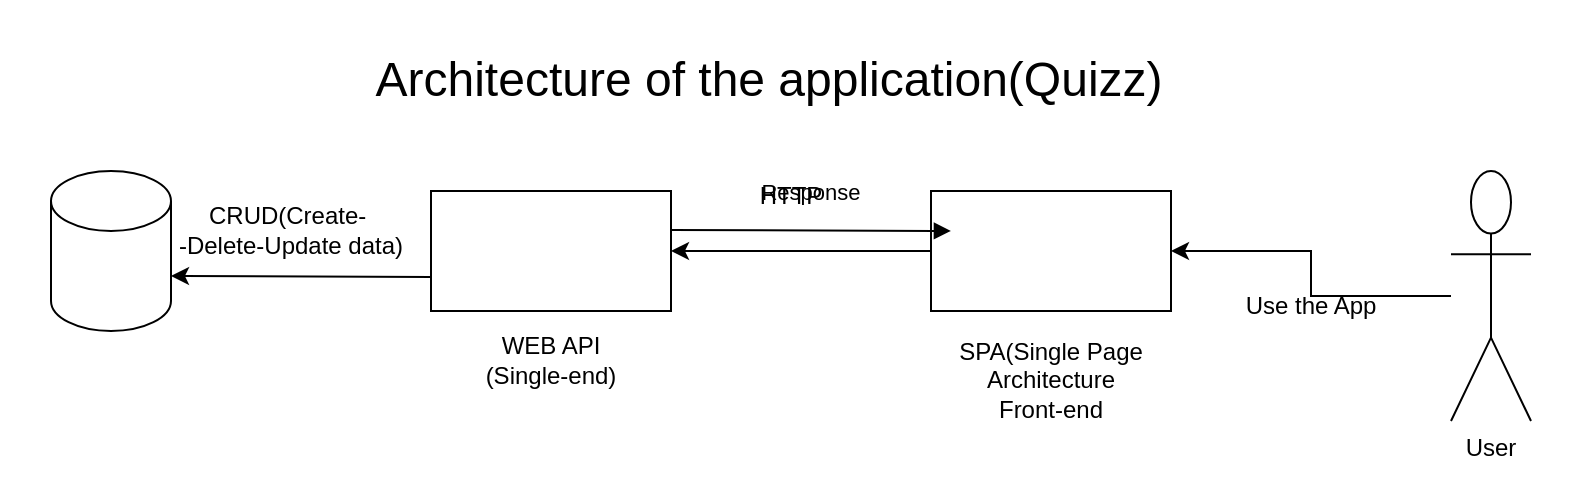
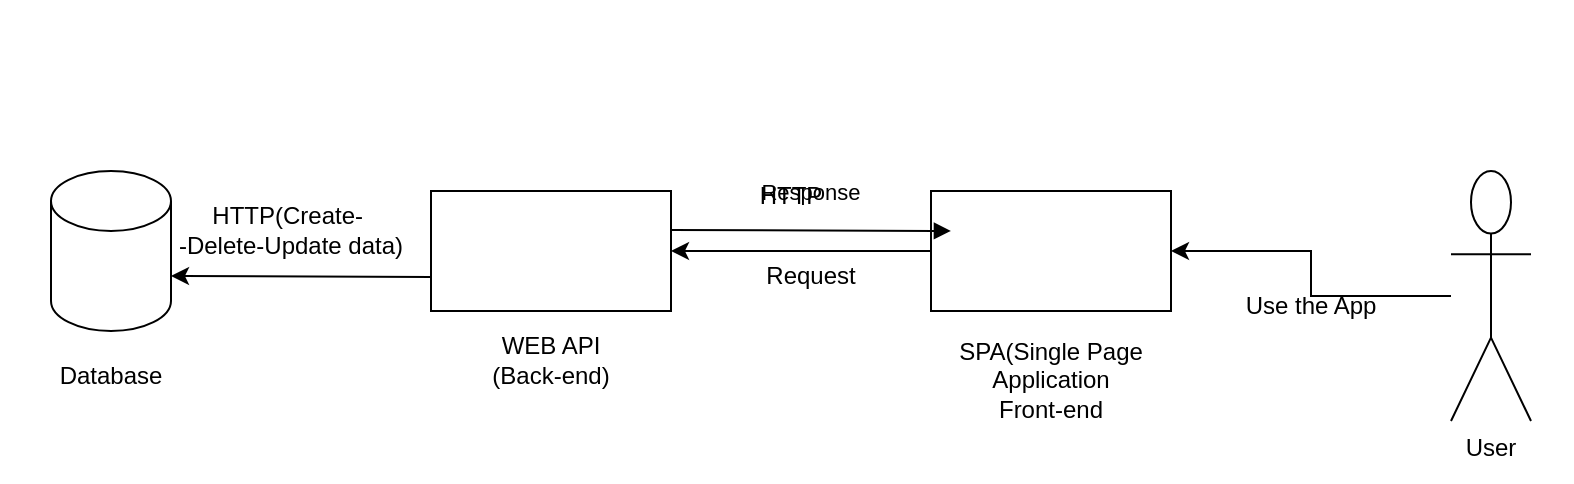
(769, 81) -> none
(292, 231) -> (292, 231)
none -> (811, 277)
(552, 361) -> (552, 361)
none -> (111, 377)
(1052, 381) -> (1052, 381)
